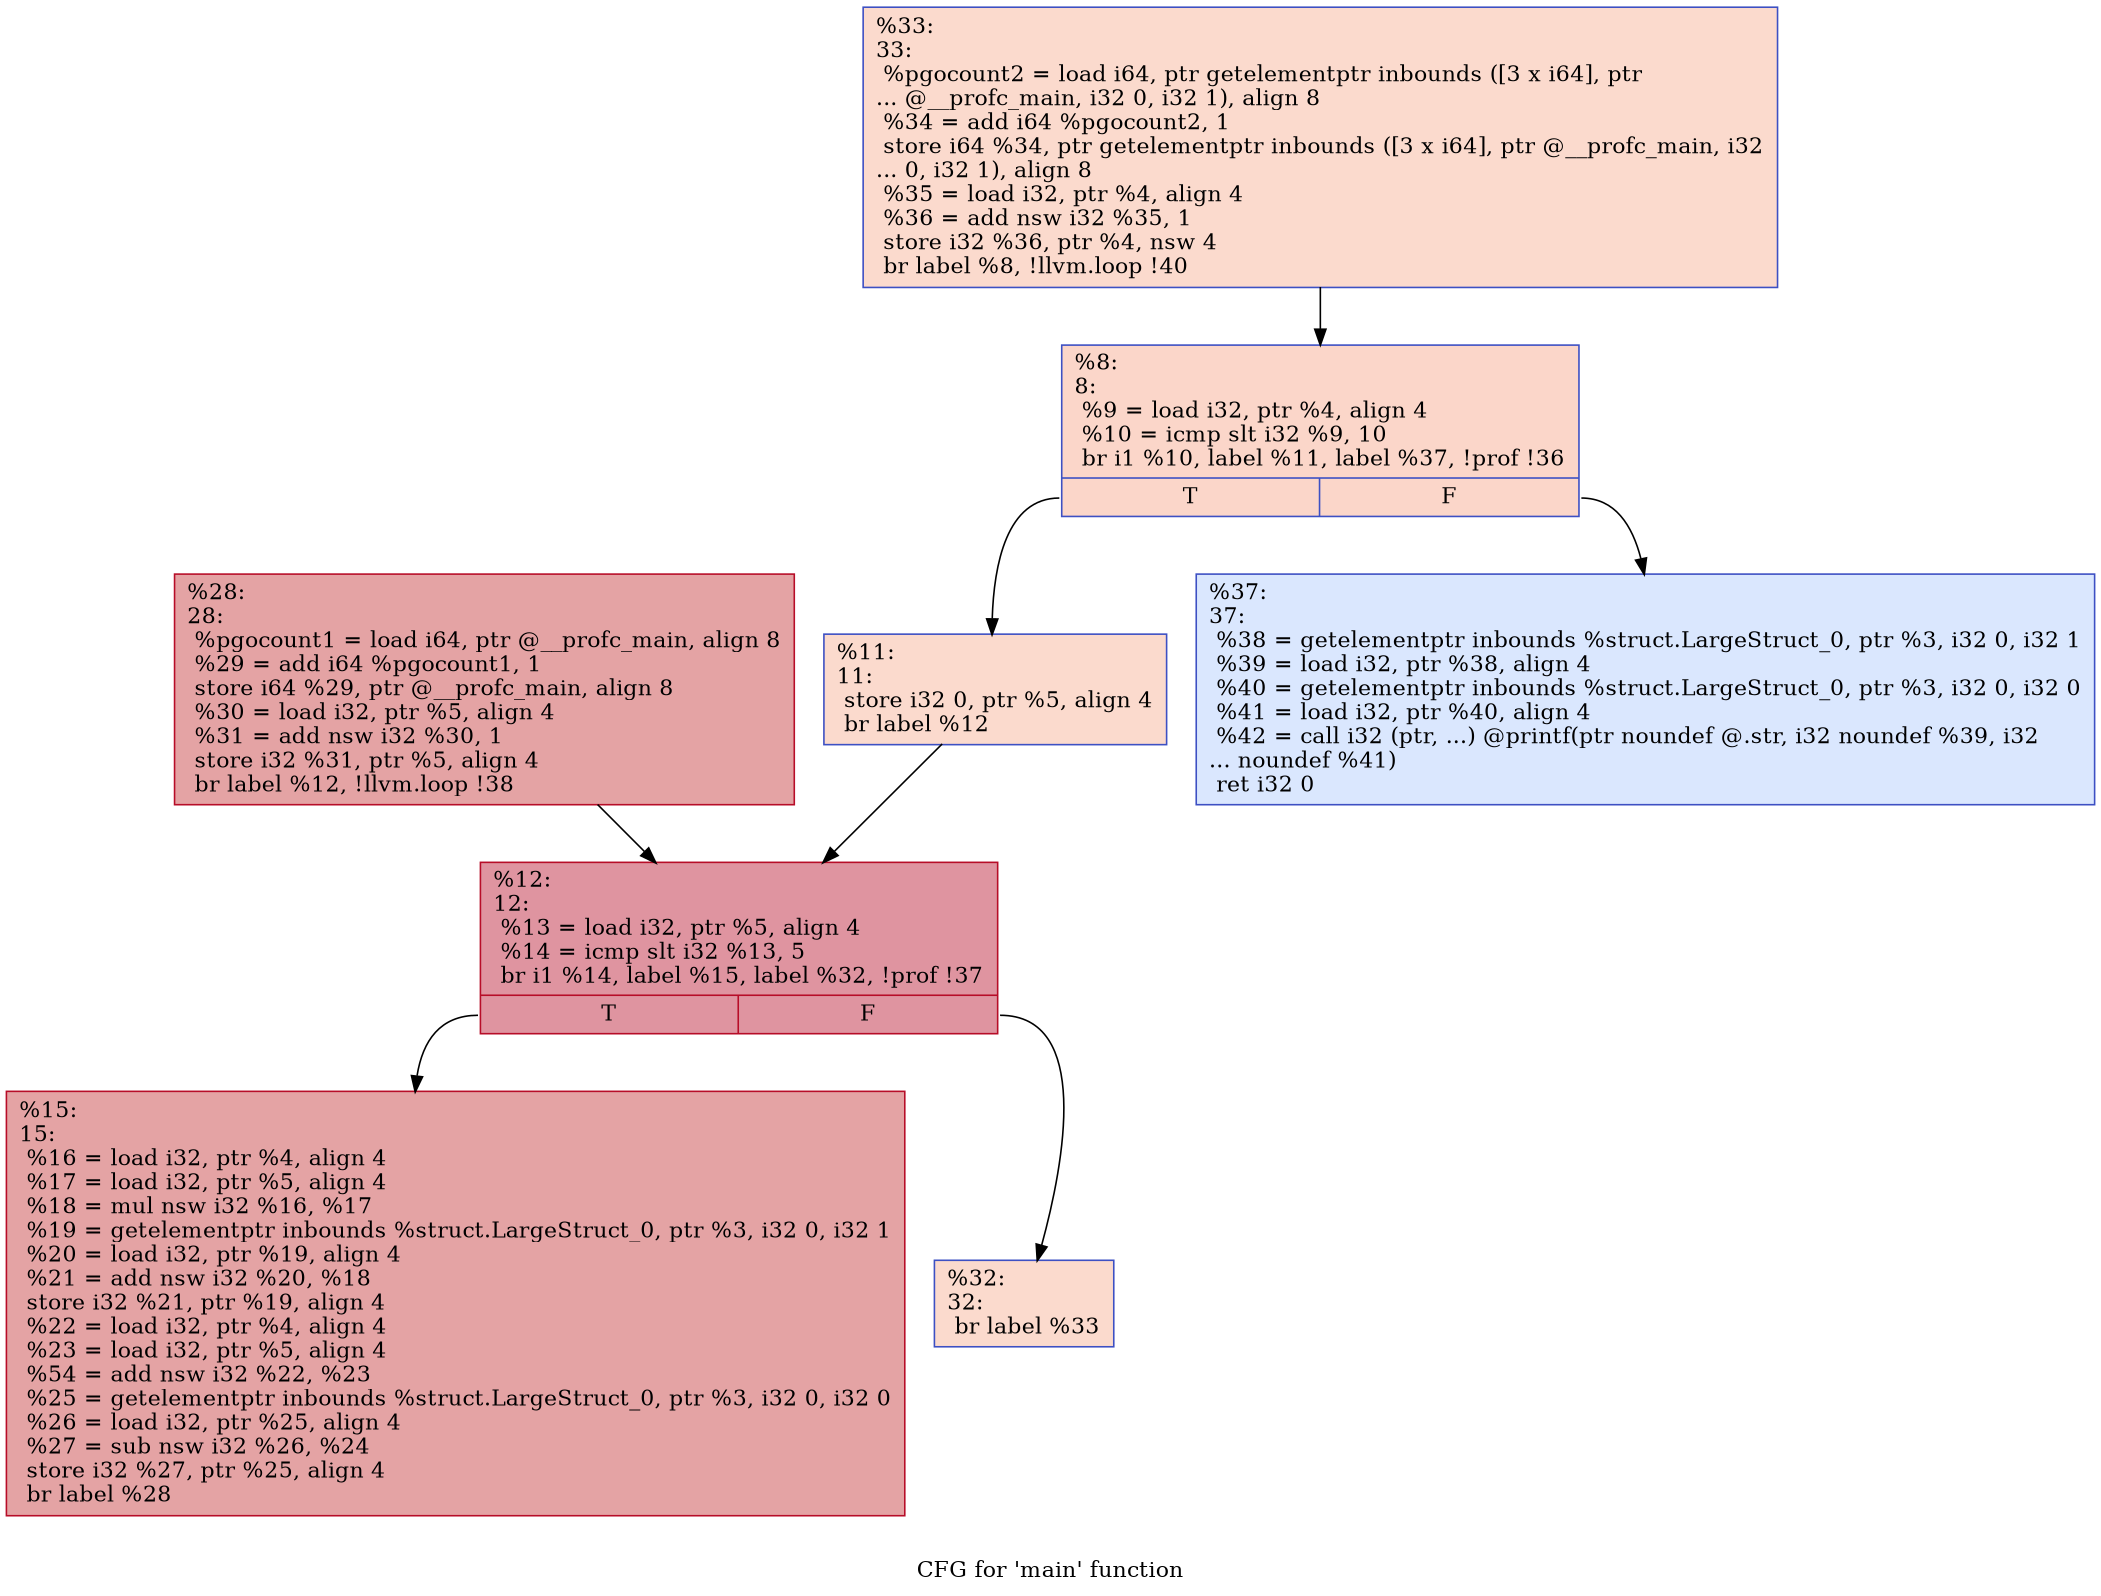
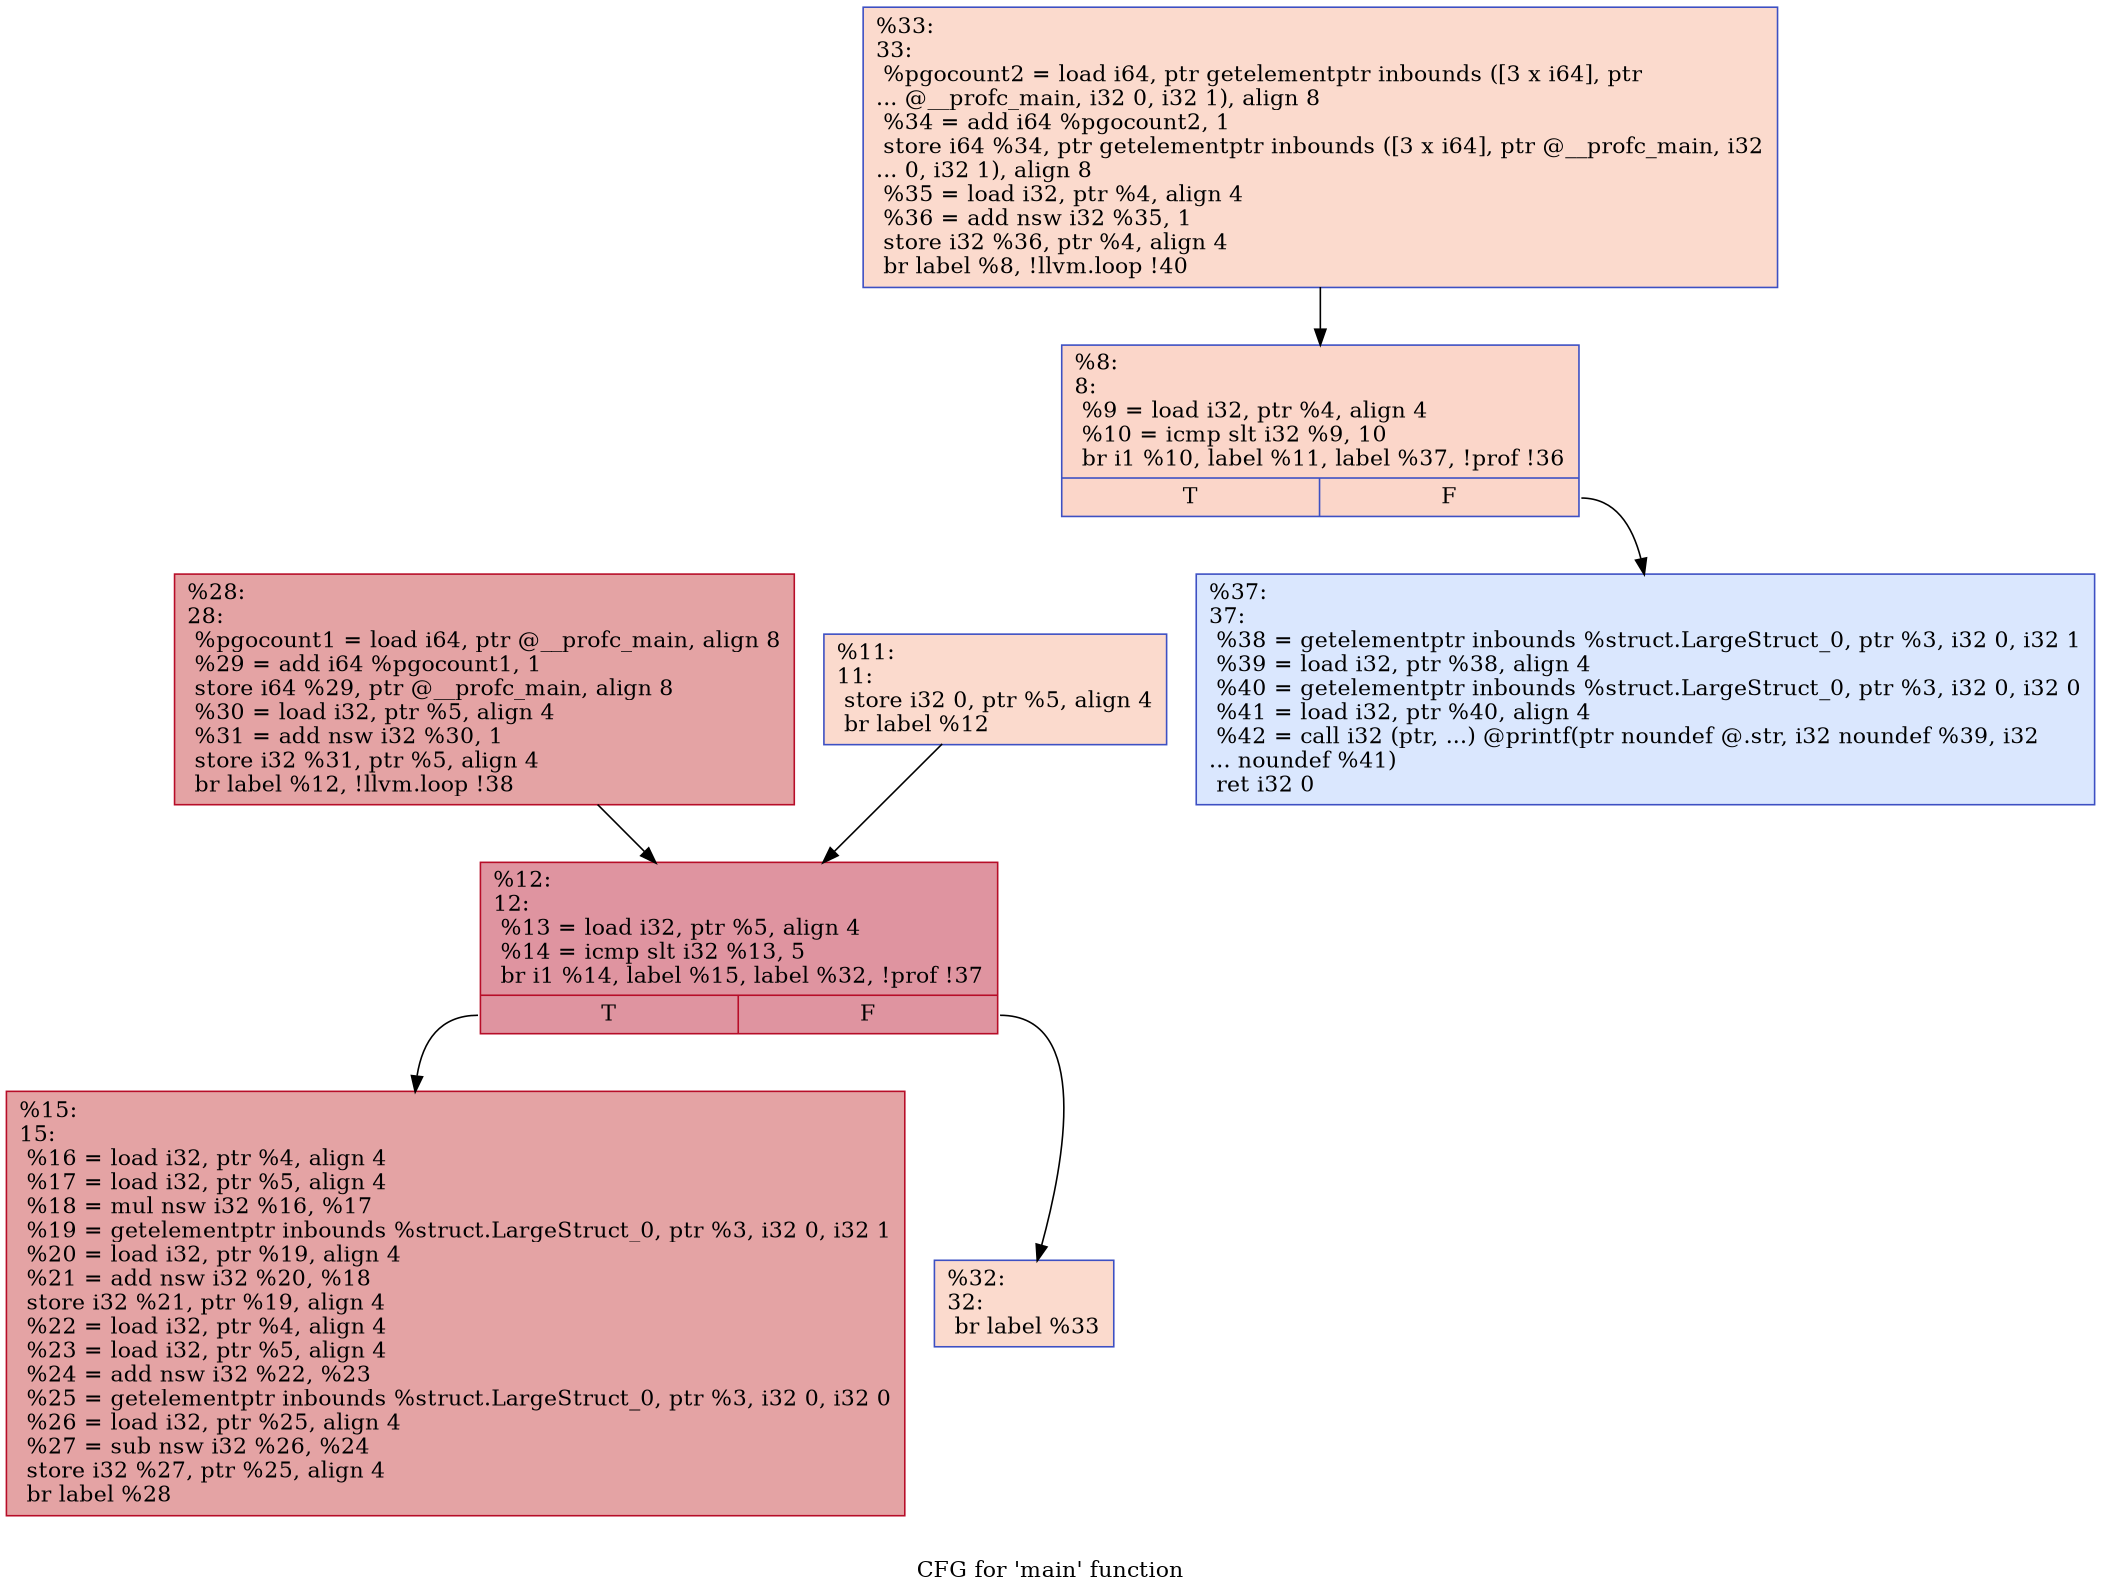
(1047, 243) -> (1052, 243)
(1005, 544) -> none
(195, 1375) -> (195, 1375)
